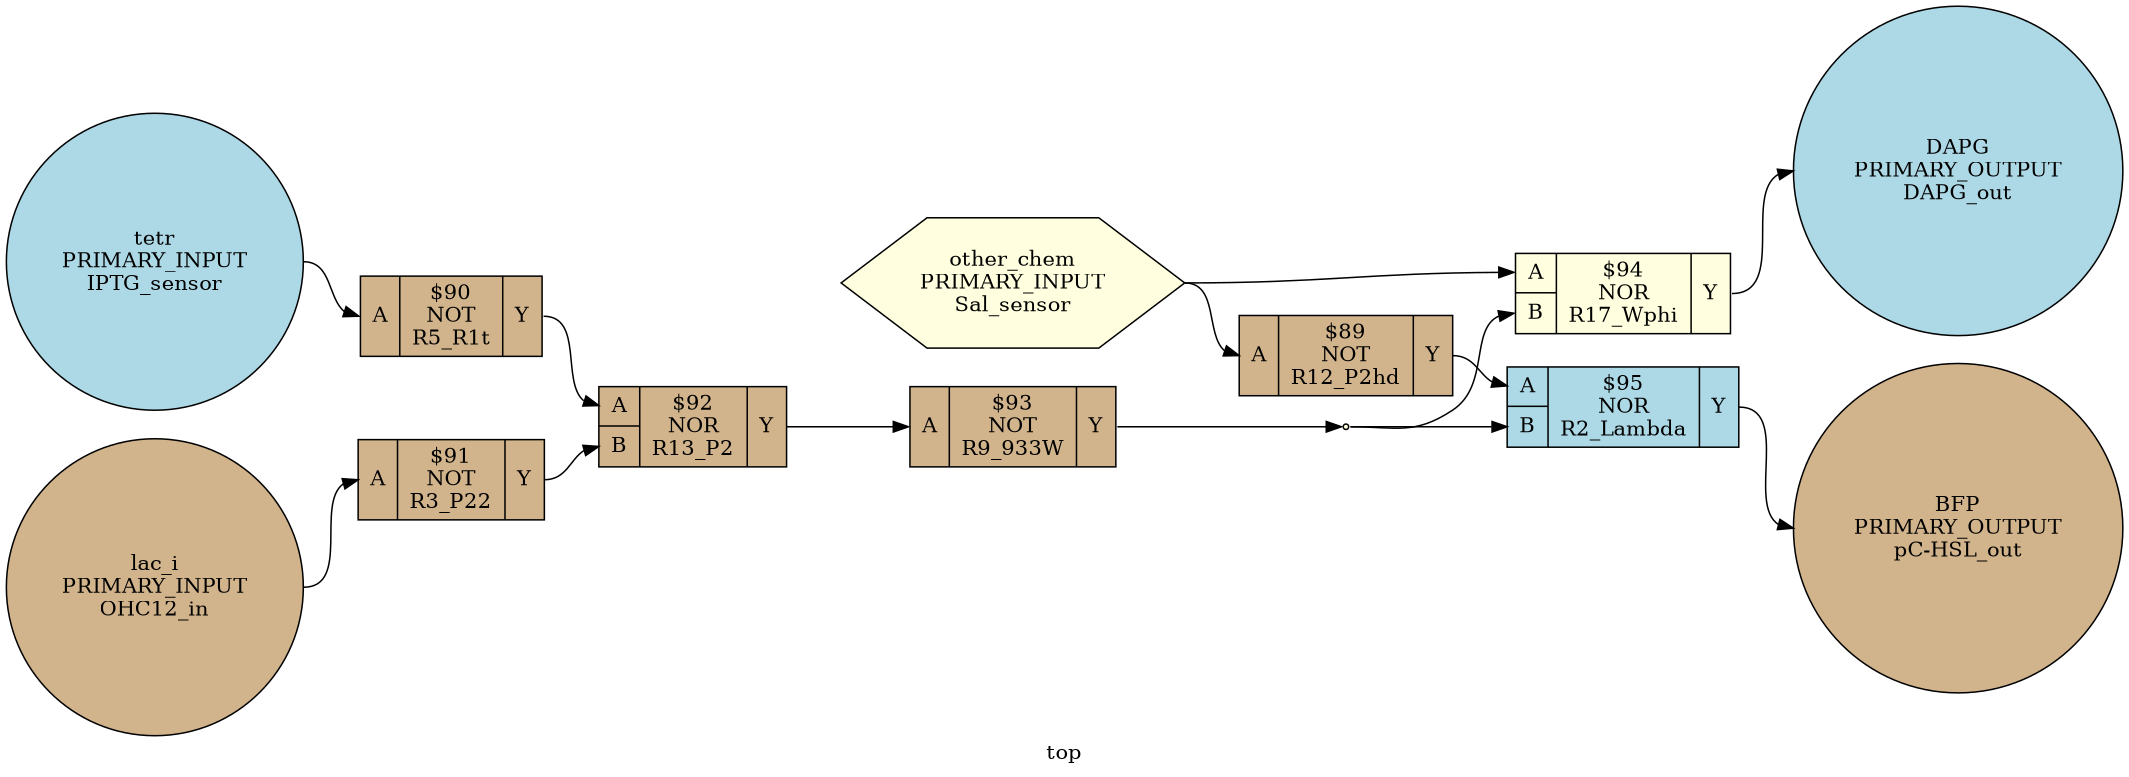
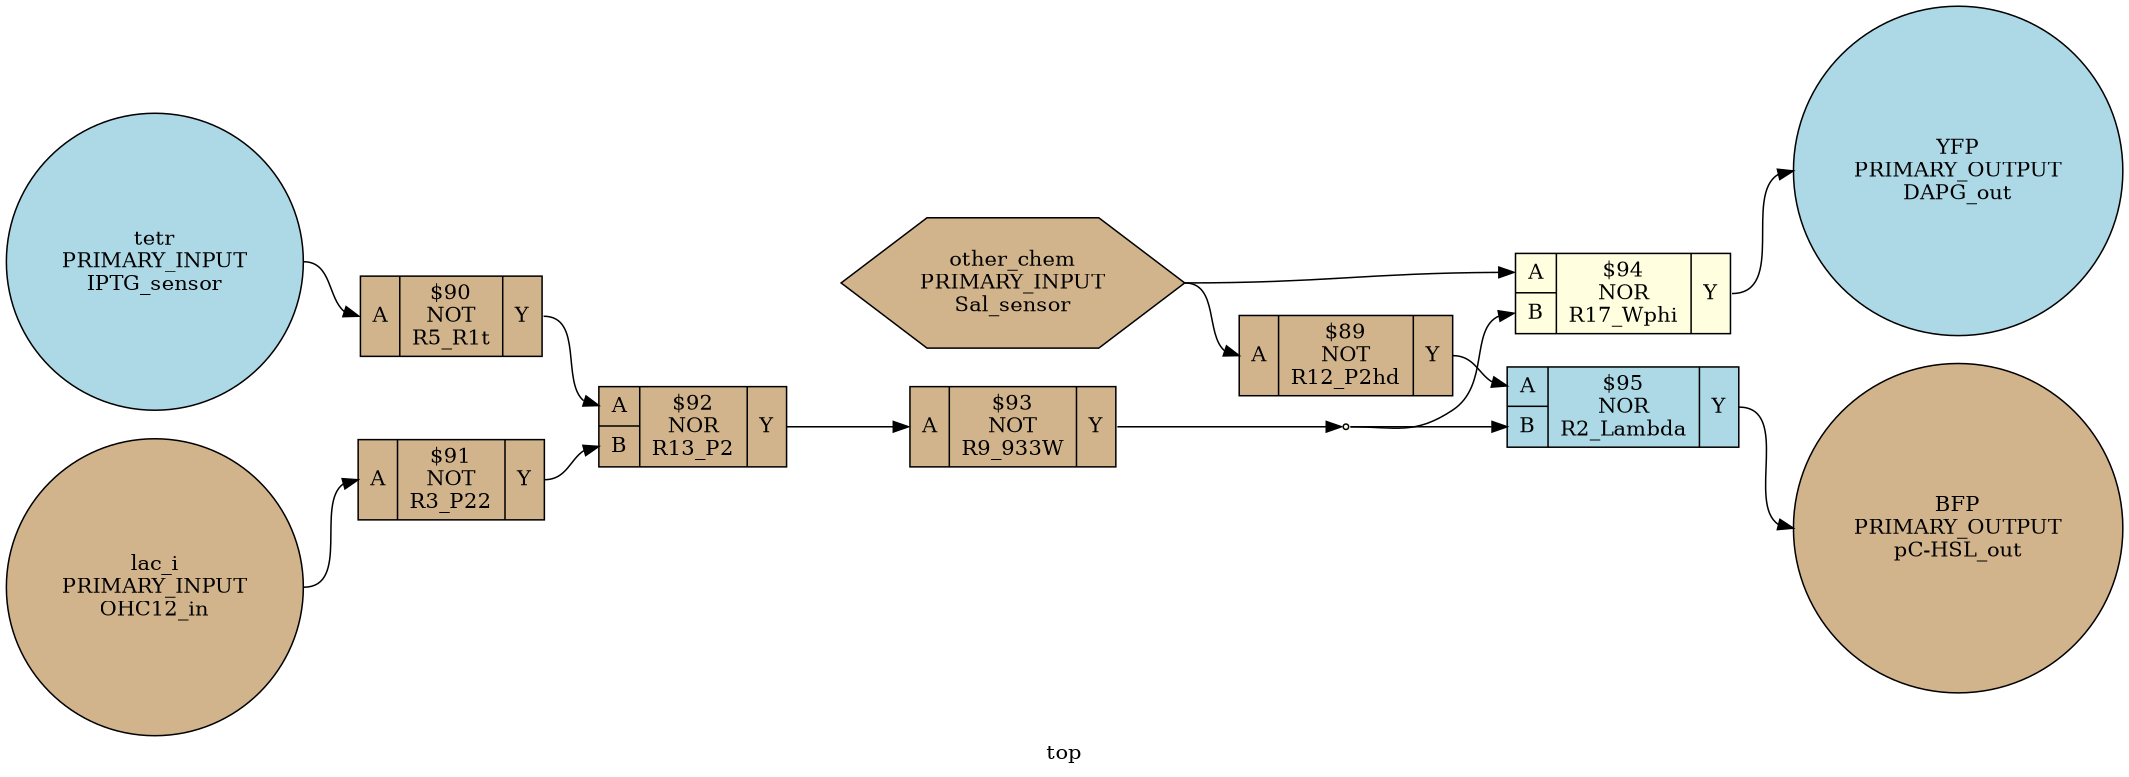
(1958, 171) -> (1958, 171)
(1013, 283) -> (1013, 283)
